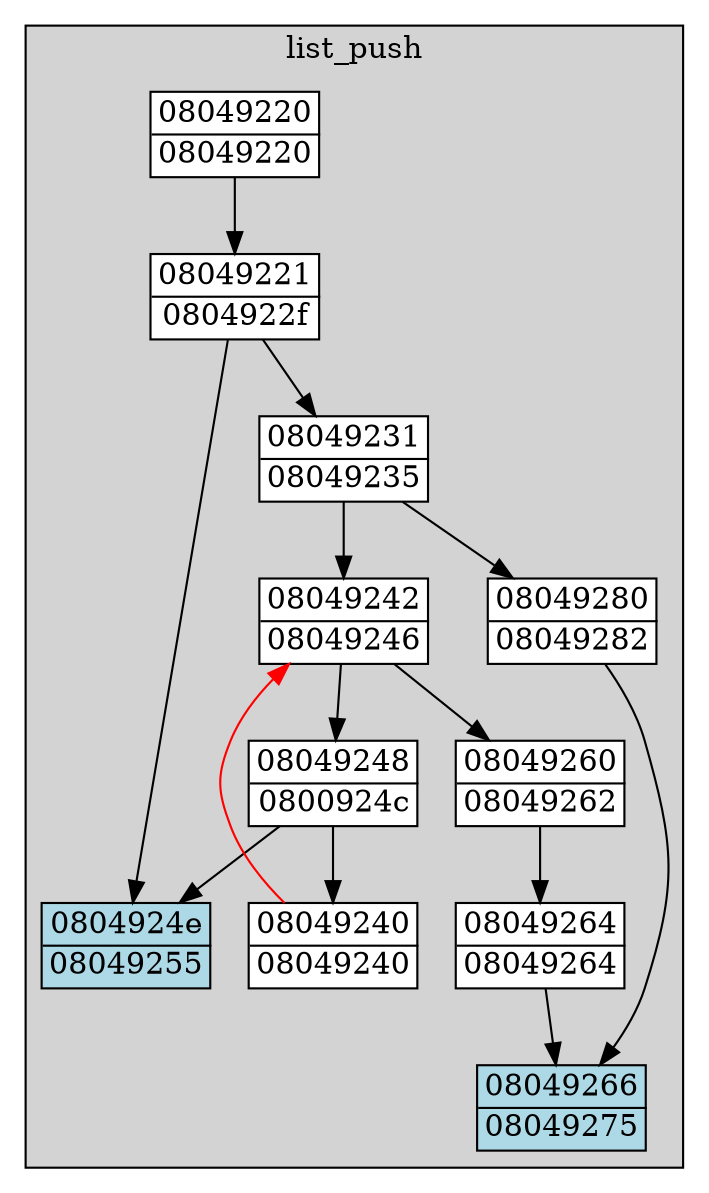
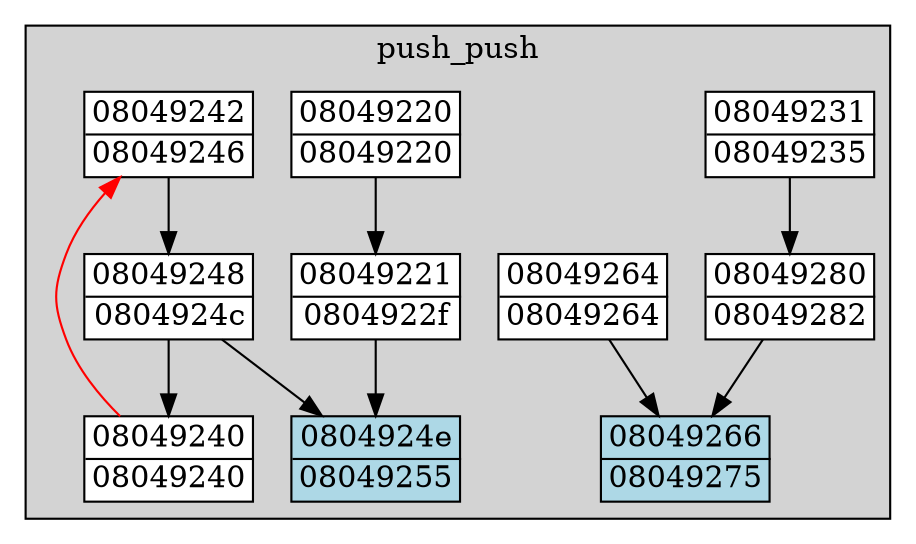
(354, 50) -> (458, 50)
(283, 369) -> none
(344, 529) -> none
(540, 783) -> none
(334, 803) -> (170, 316)
